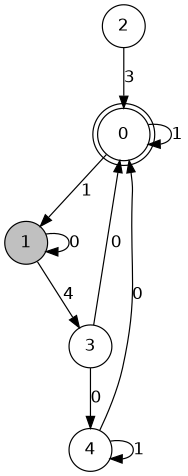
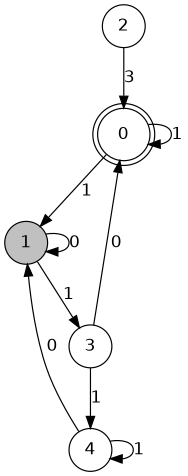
(69, 295) -> (69, 295)
(132, 304) -> (43, 357)
(96, 398) -> (96, 398)
